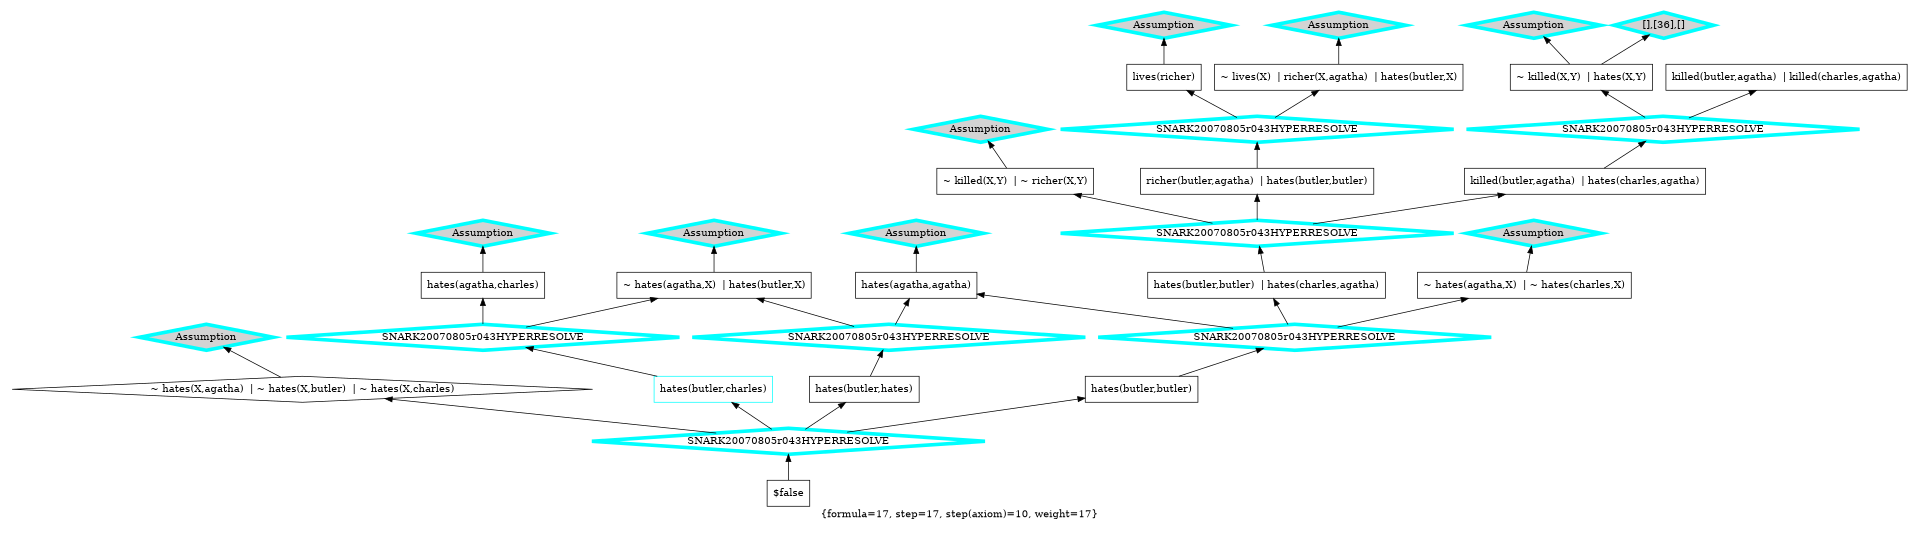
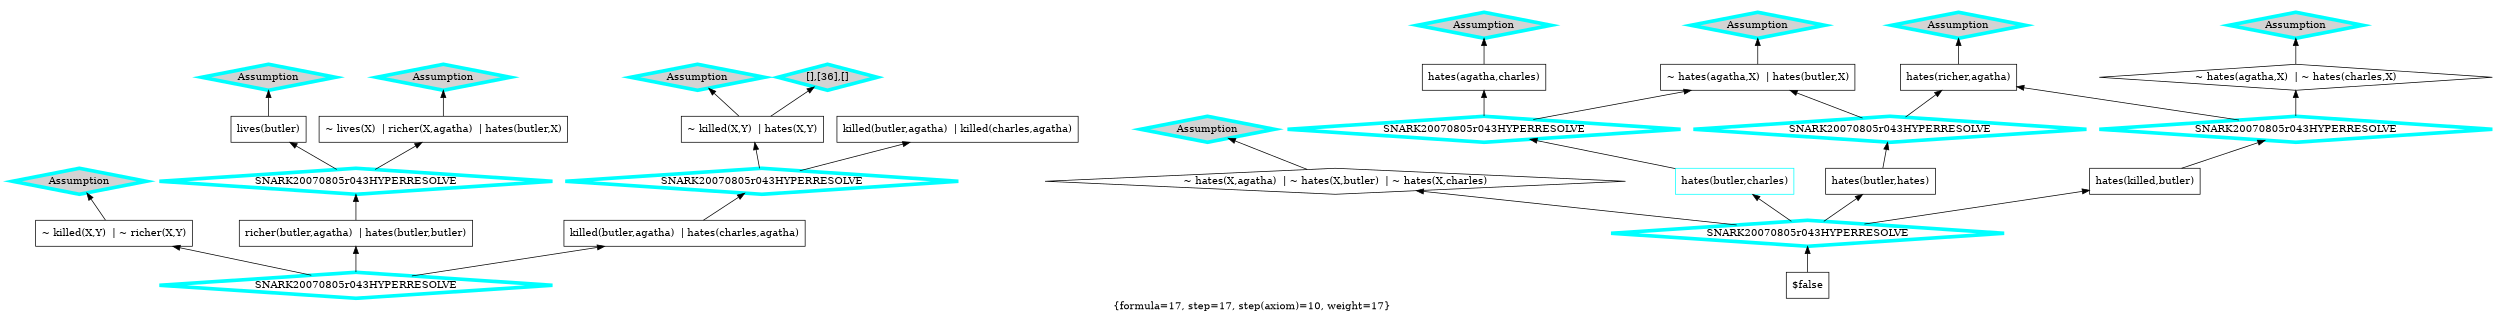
(1164, 77) -> (269, 129)
(916, 285) -> (1959, 77)
(1267, 285) -> none
(1524, 285) -> (2296, 77)
(1142, 389) -> (2145, 181)
